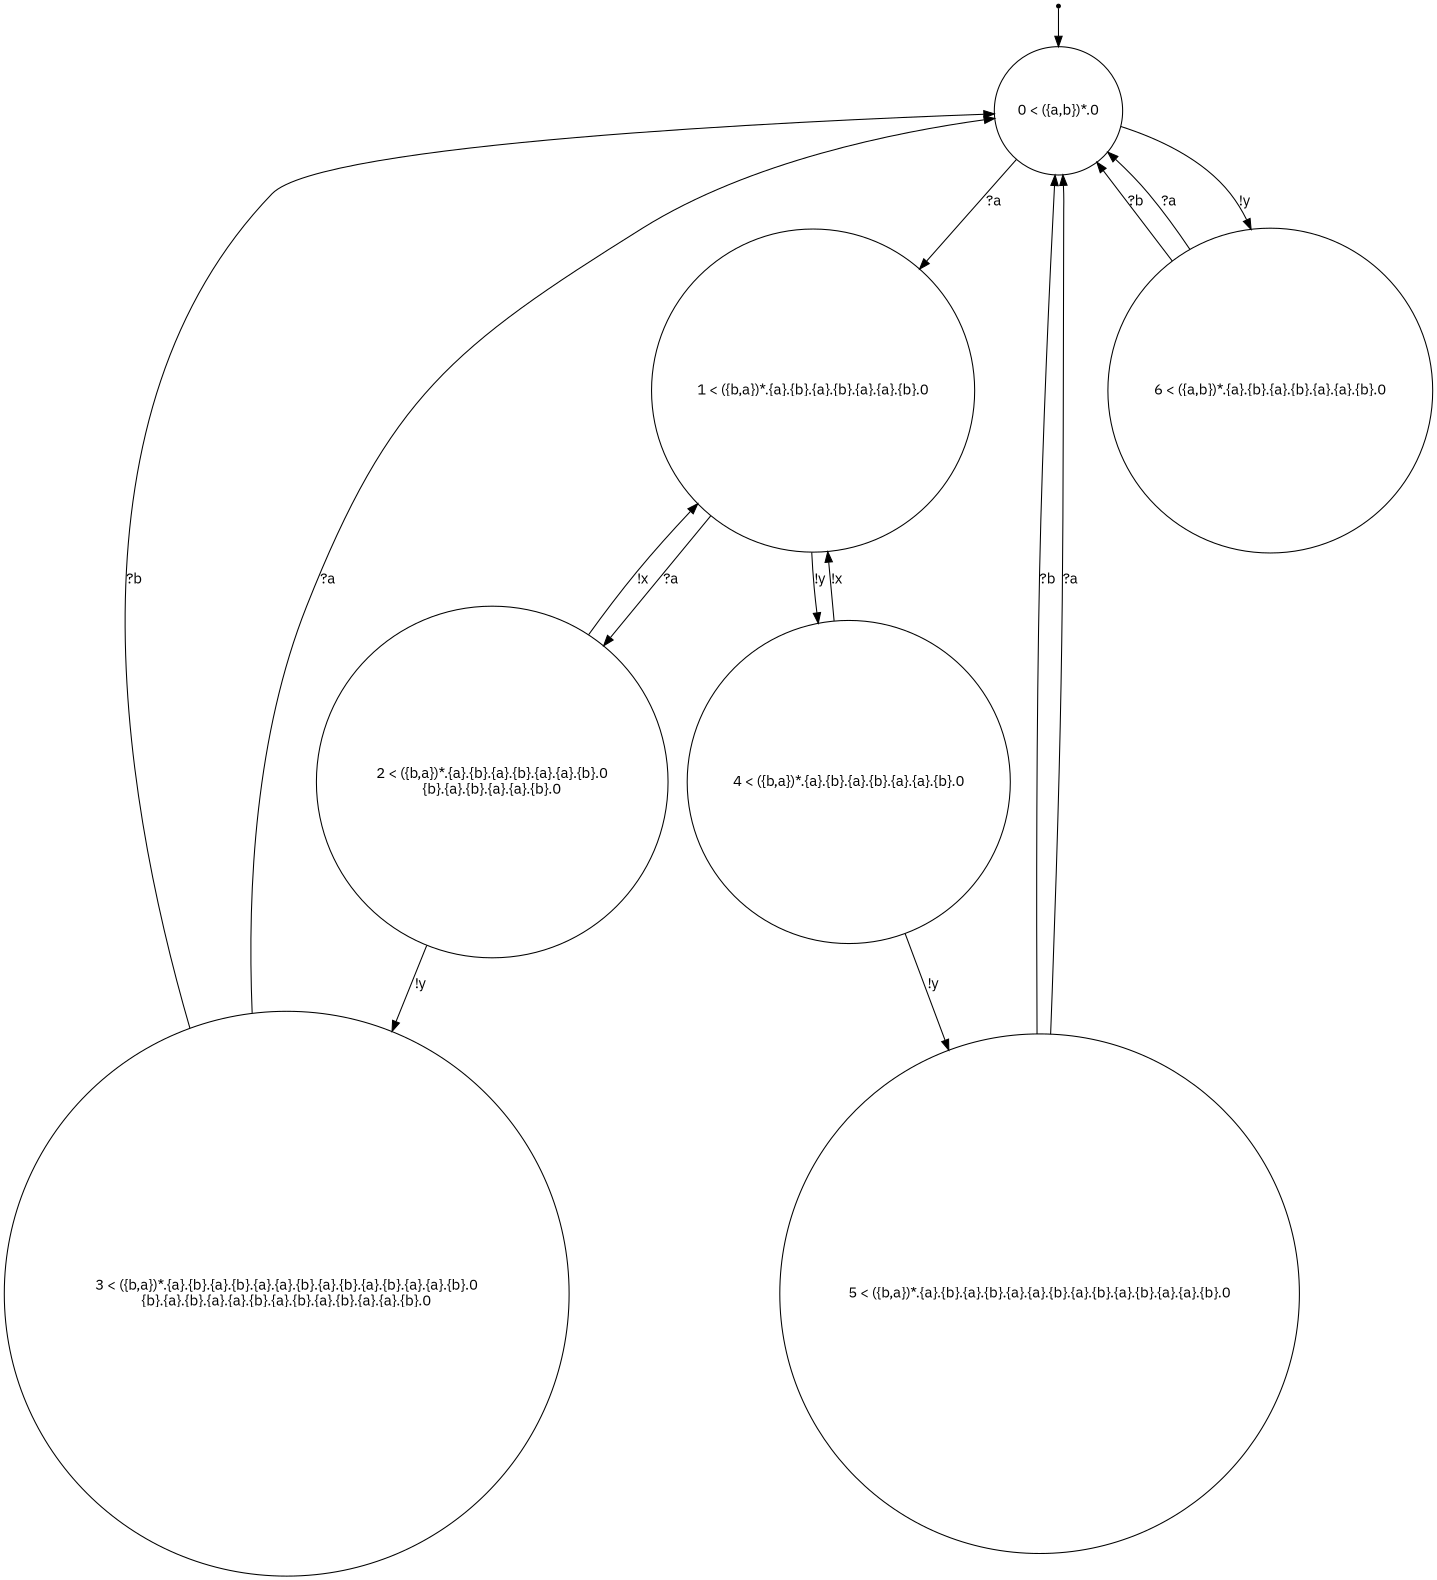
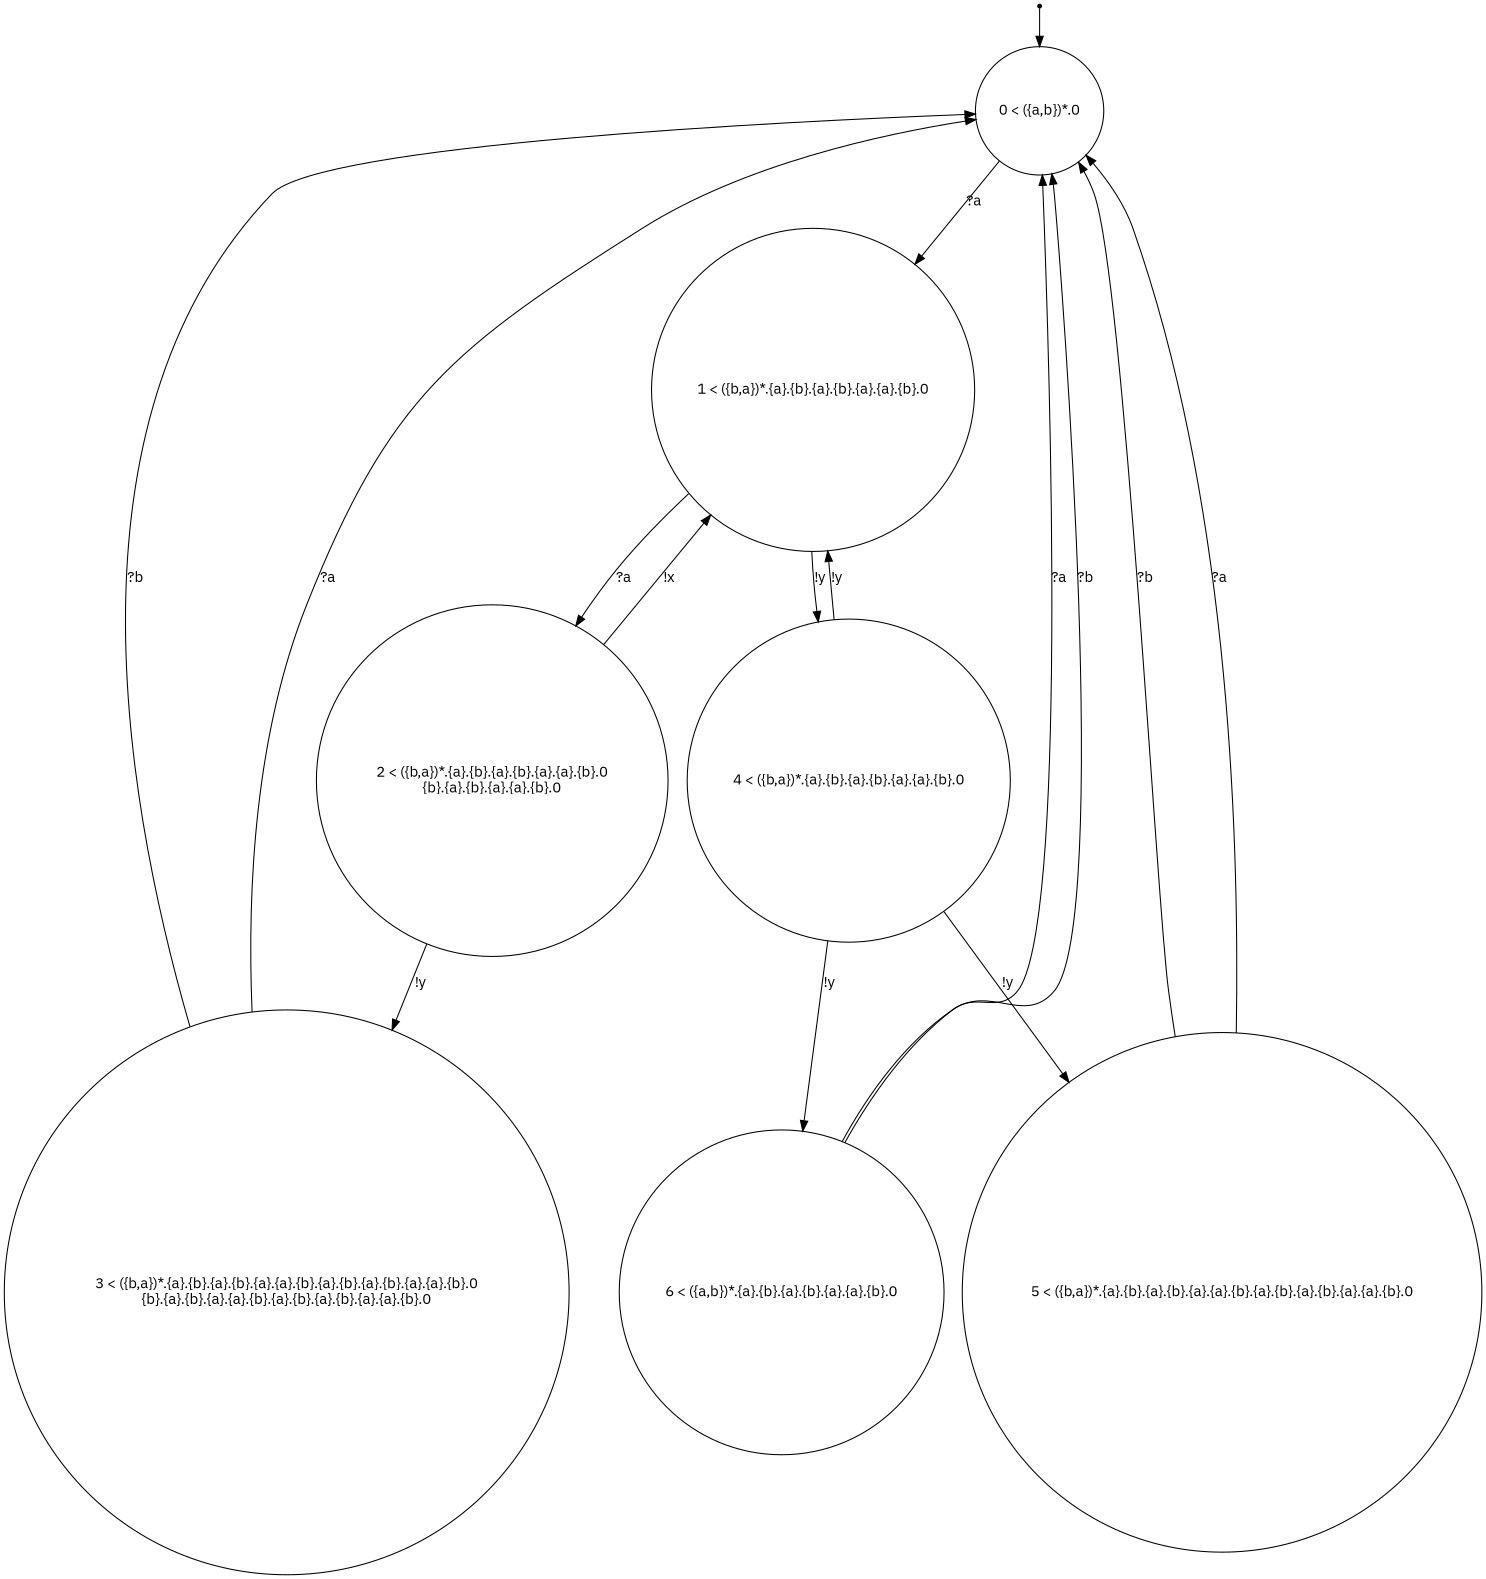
(1194, 160) -> (816, 1031)
(837, 579) -> (837, 578)
